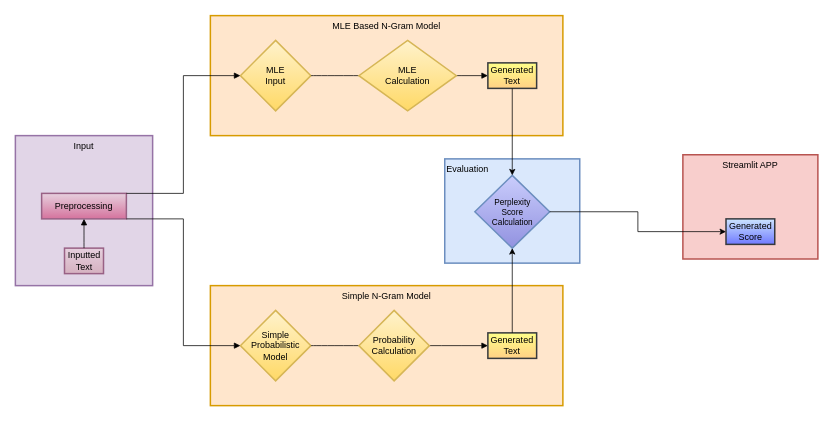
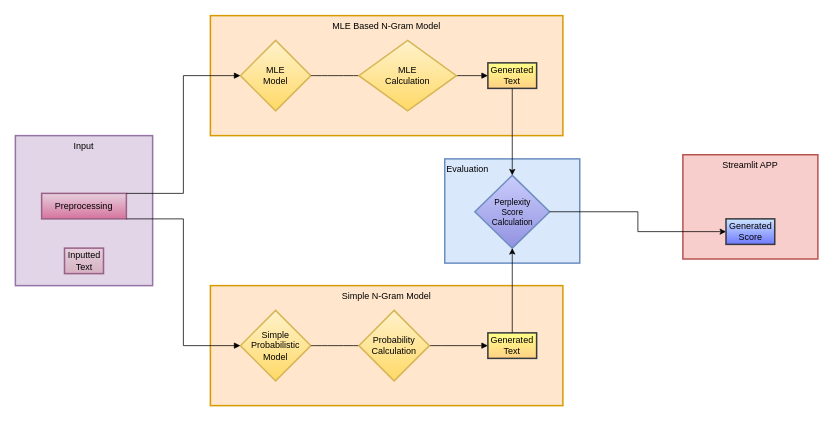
(276, 75) -> (276, 75)
(84, 226) -> none
